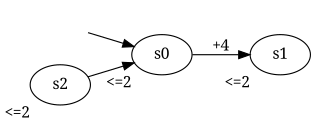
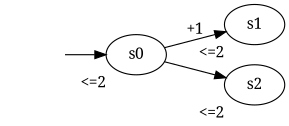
(221, 46) -> (195, 30)
(106, 71) -> (190, 68)
